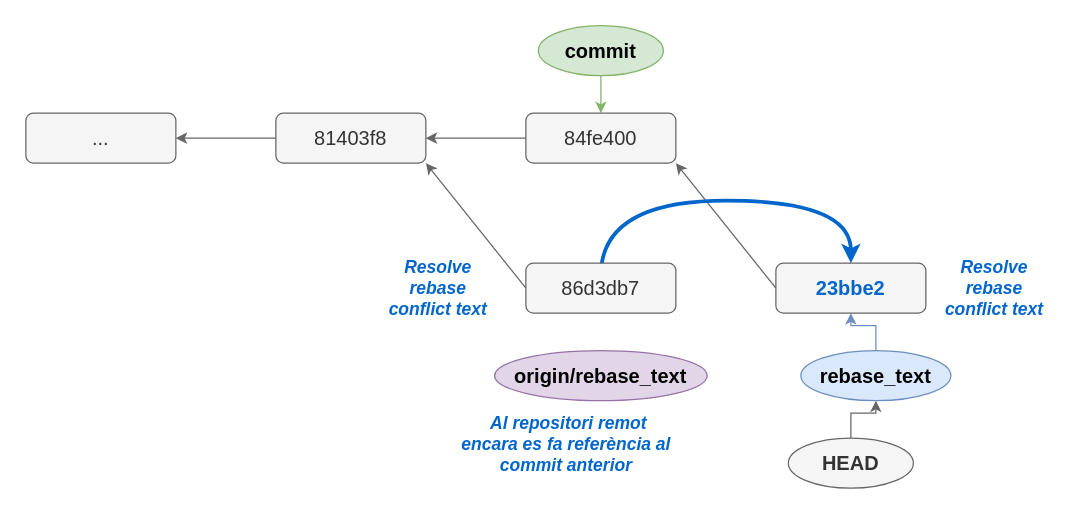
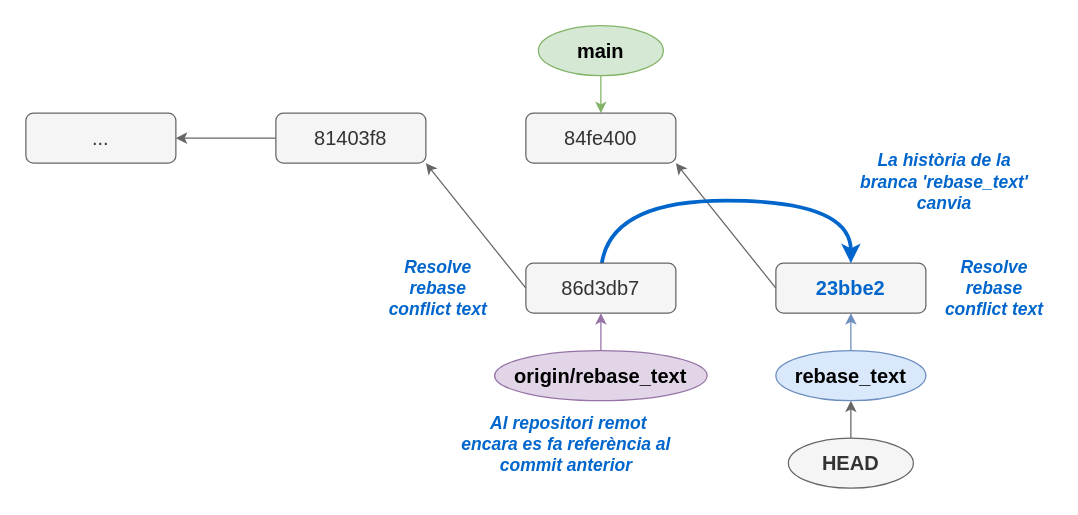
(601, 51) -> (601, 51)
(480, 138) -> none
none -> (944, 182)
none -> (601, 328)
(876, 376) -> (851, 376)
